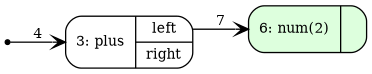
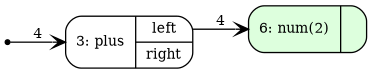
(221, 21) -> (221, 21)
